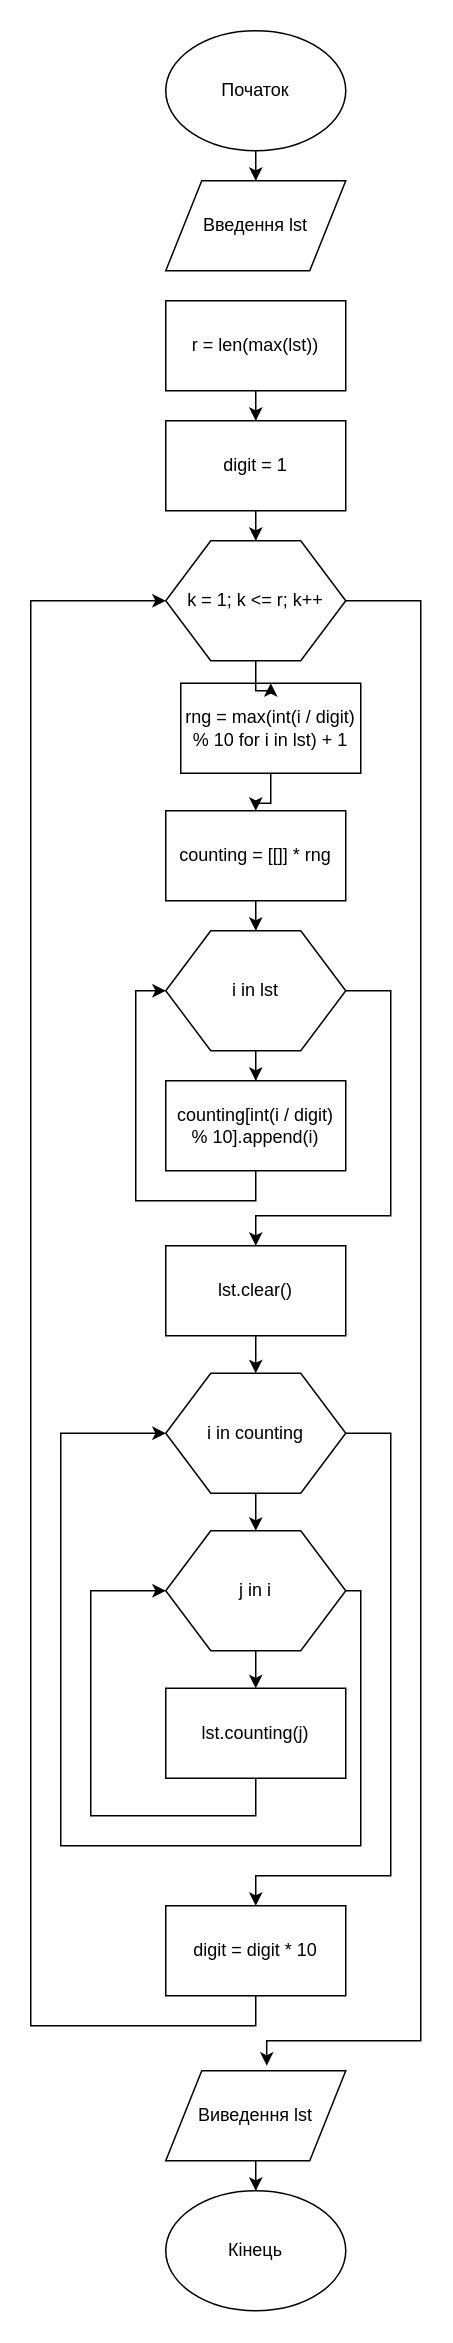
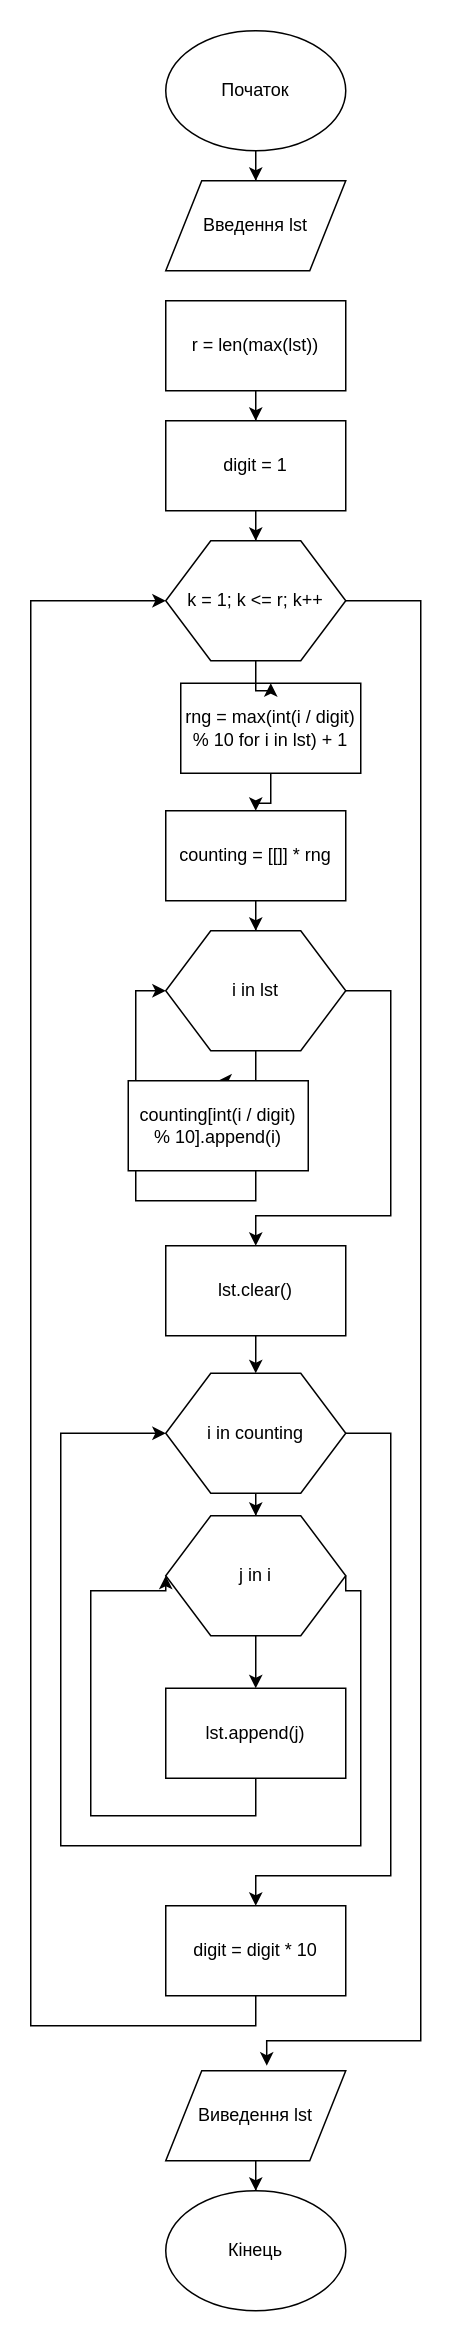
(256, 1126) -> (218, 1126)
(256, 1591) -> (256, 1576)
(256, 1733) -> (256, 1733)
